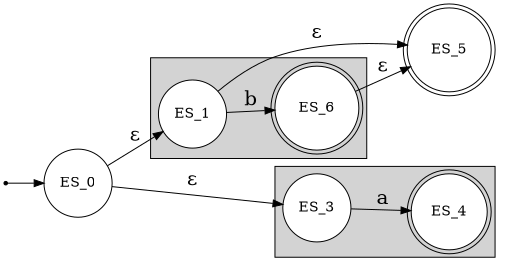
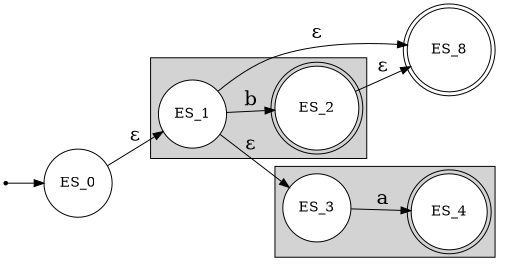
(449, 50) -> (449, 50)
(317, 108) -> (317, 108)
(192, 195) -> (243, 152)
